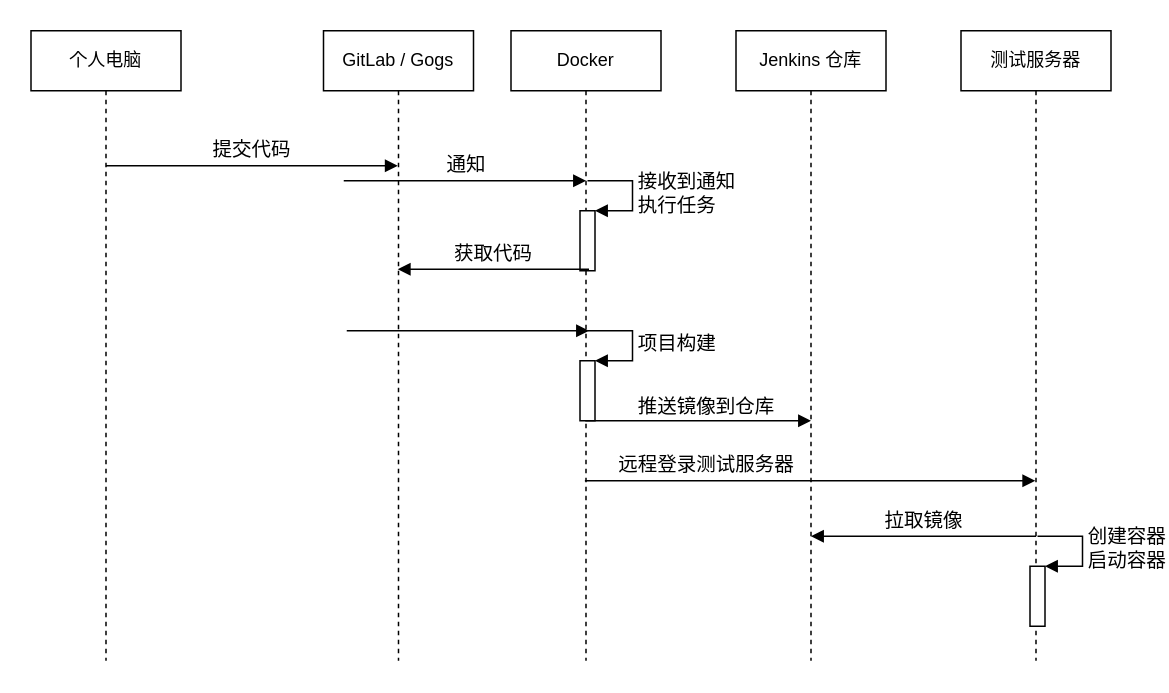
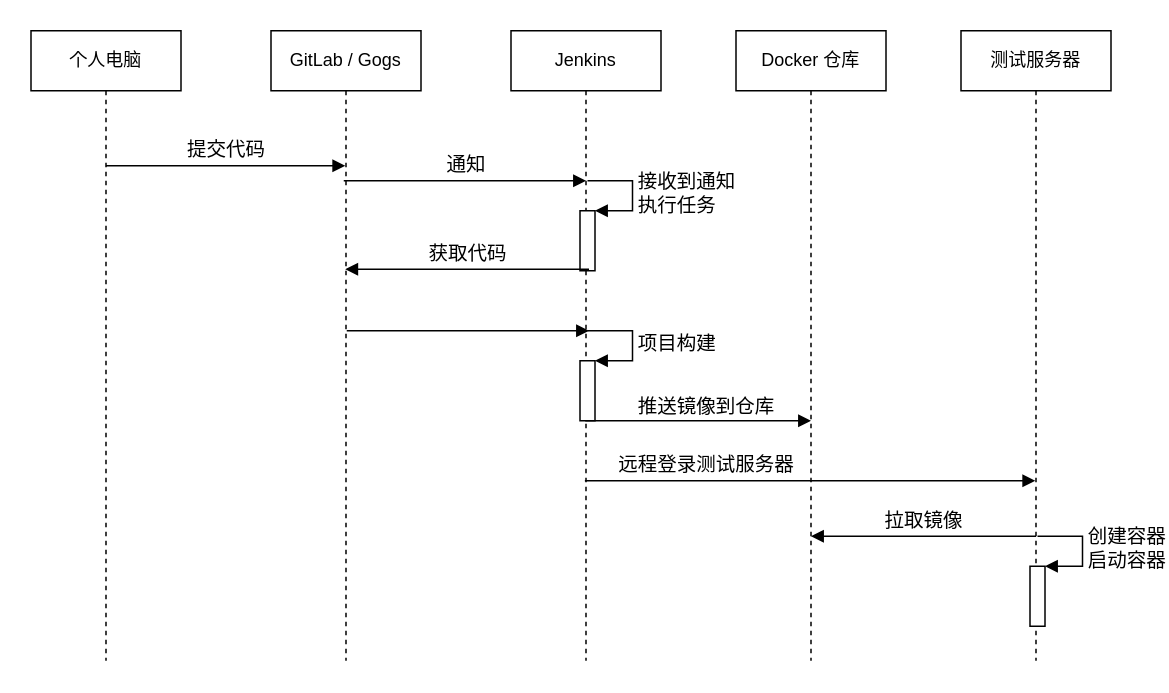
(586, 61) -> (586, 61)
(811, 61) -> (811, 61)
(398, 346) -> (346, 346)
